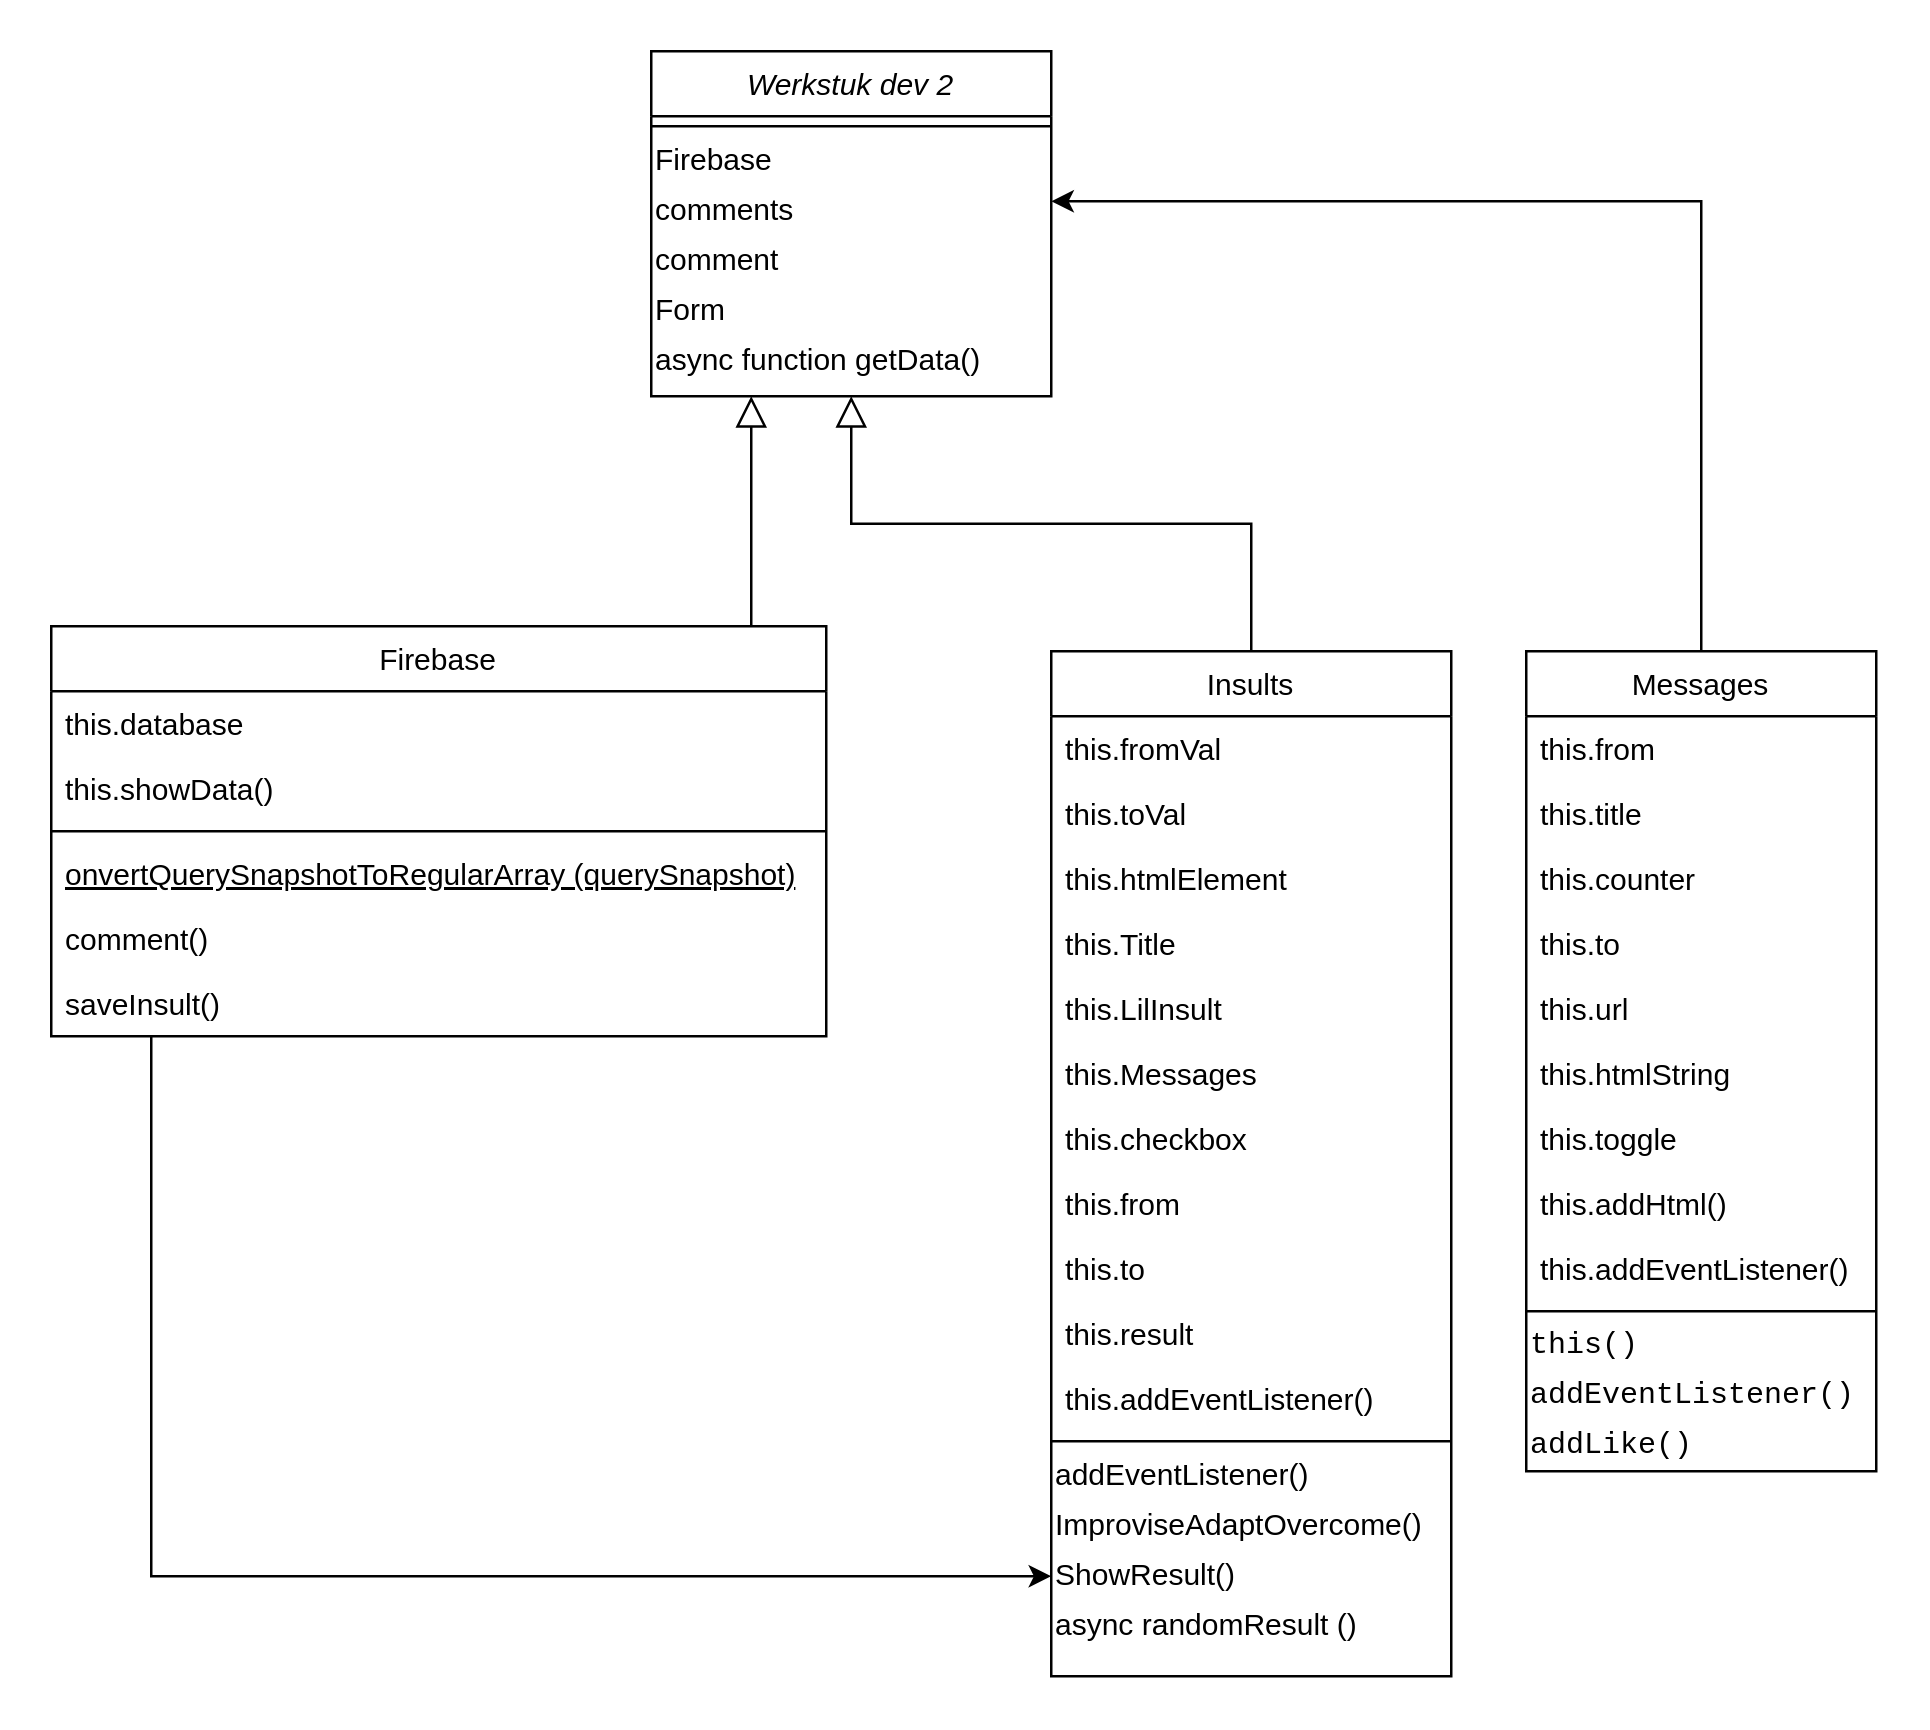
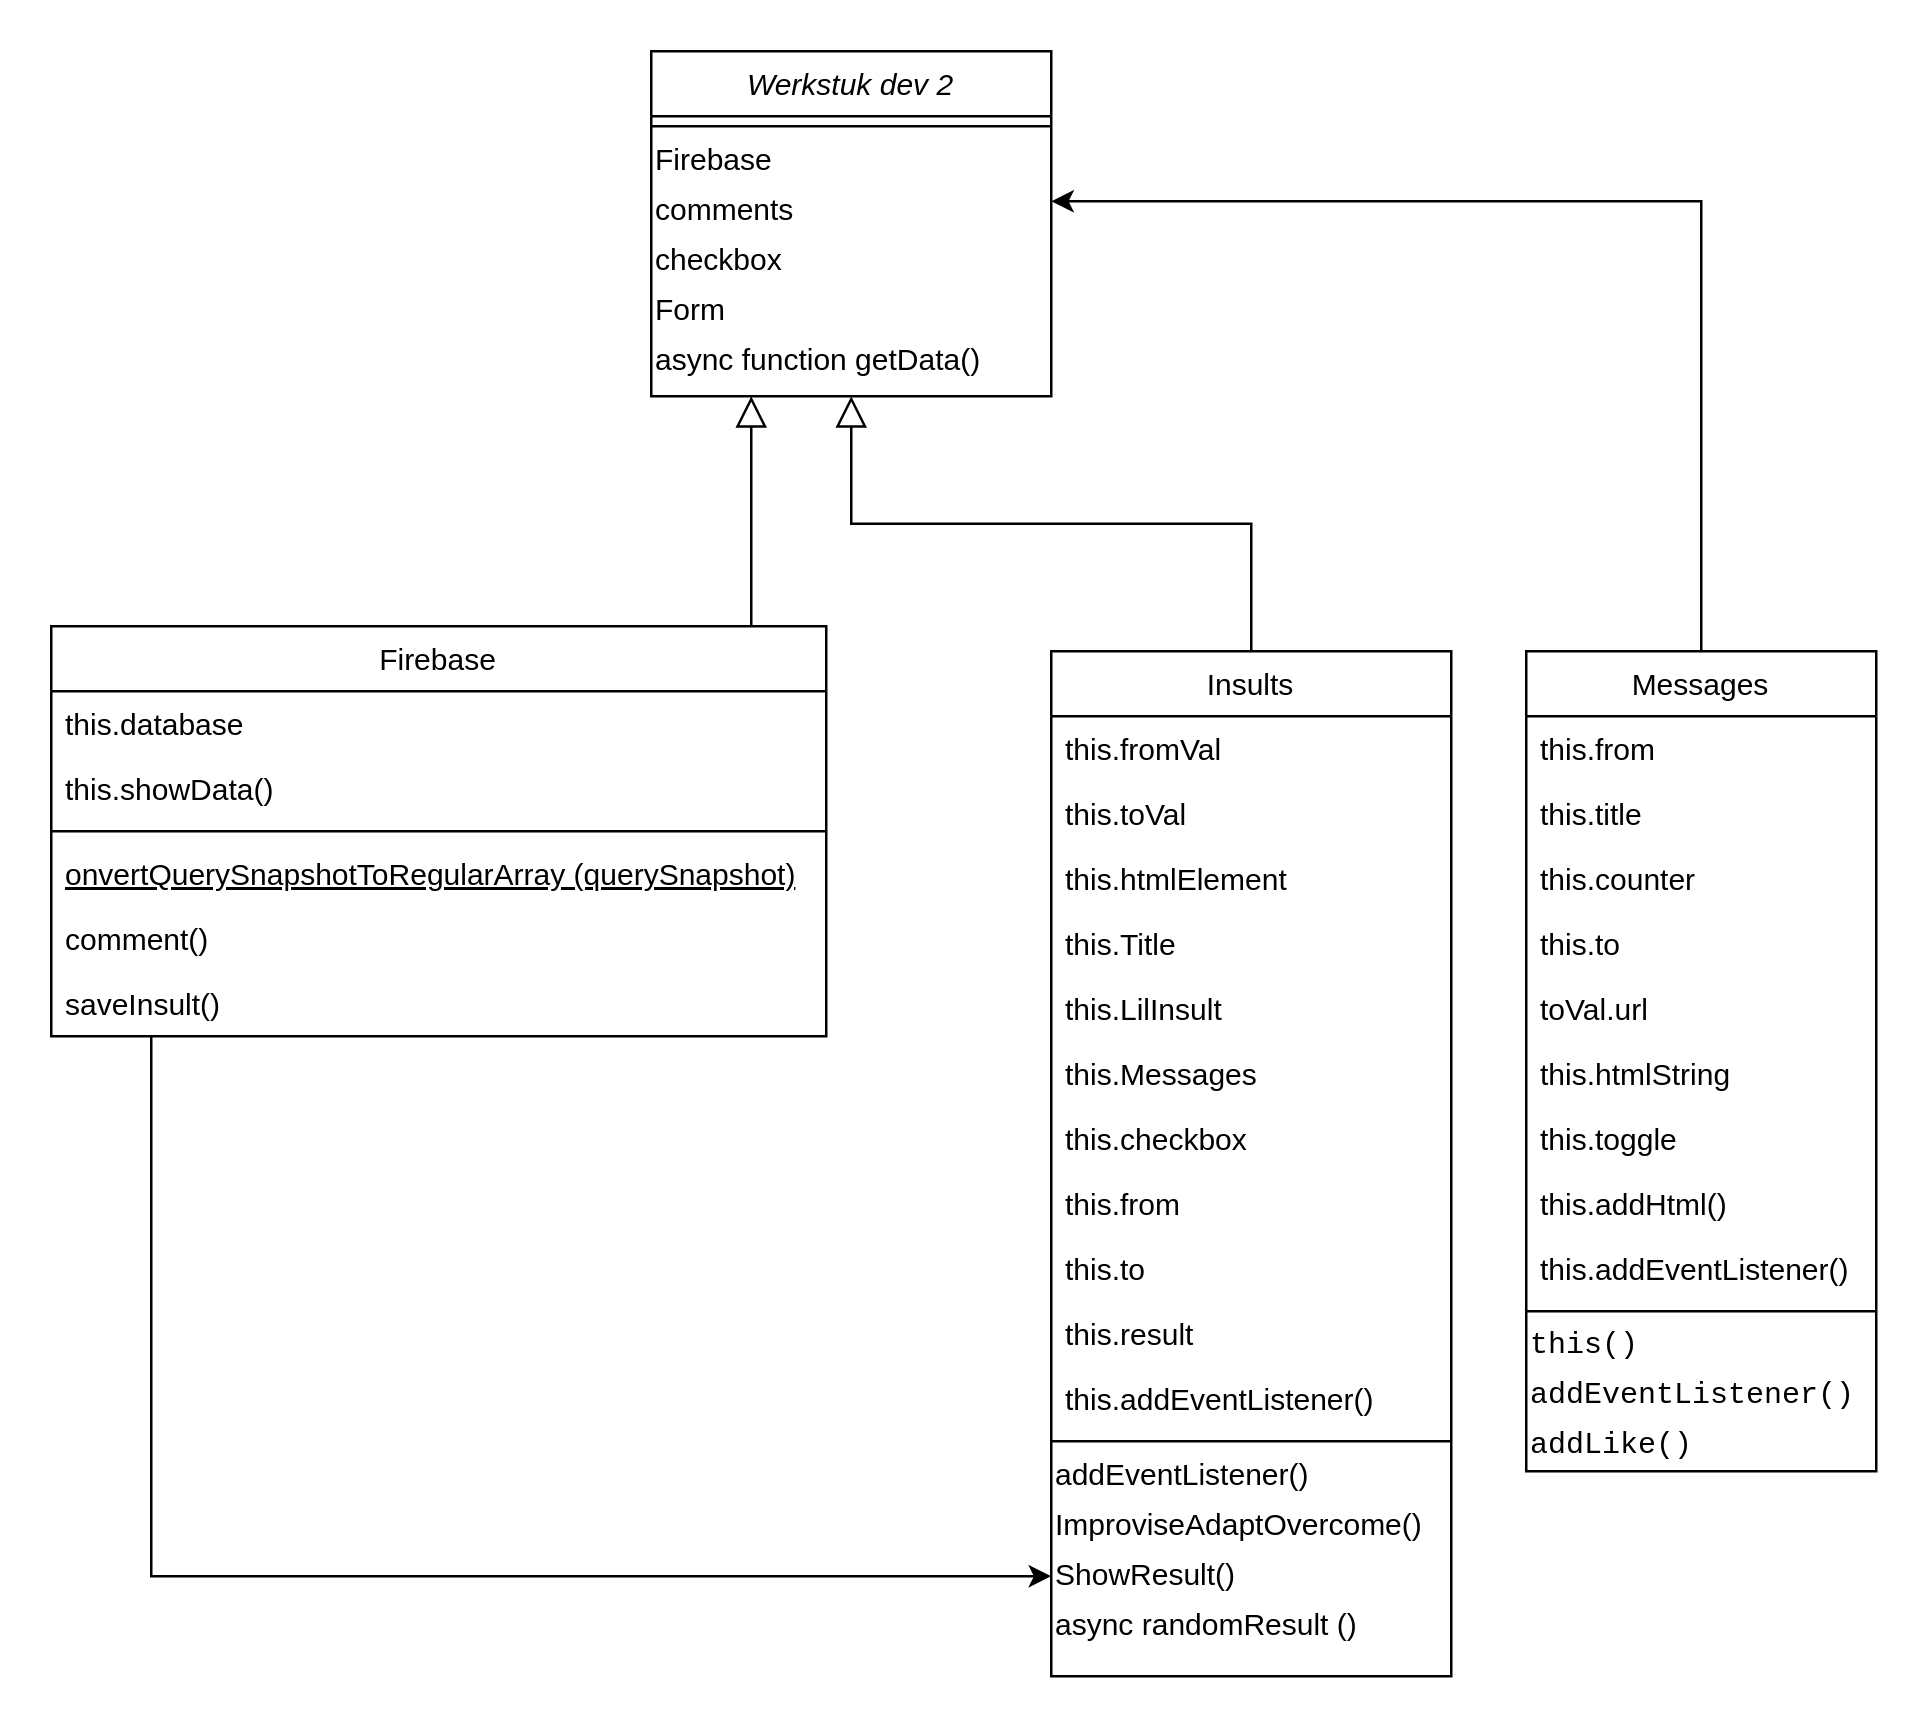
(715, 261) -> (723, 261)
(1596, 1010) -> (1604, 1010)
